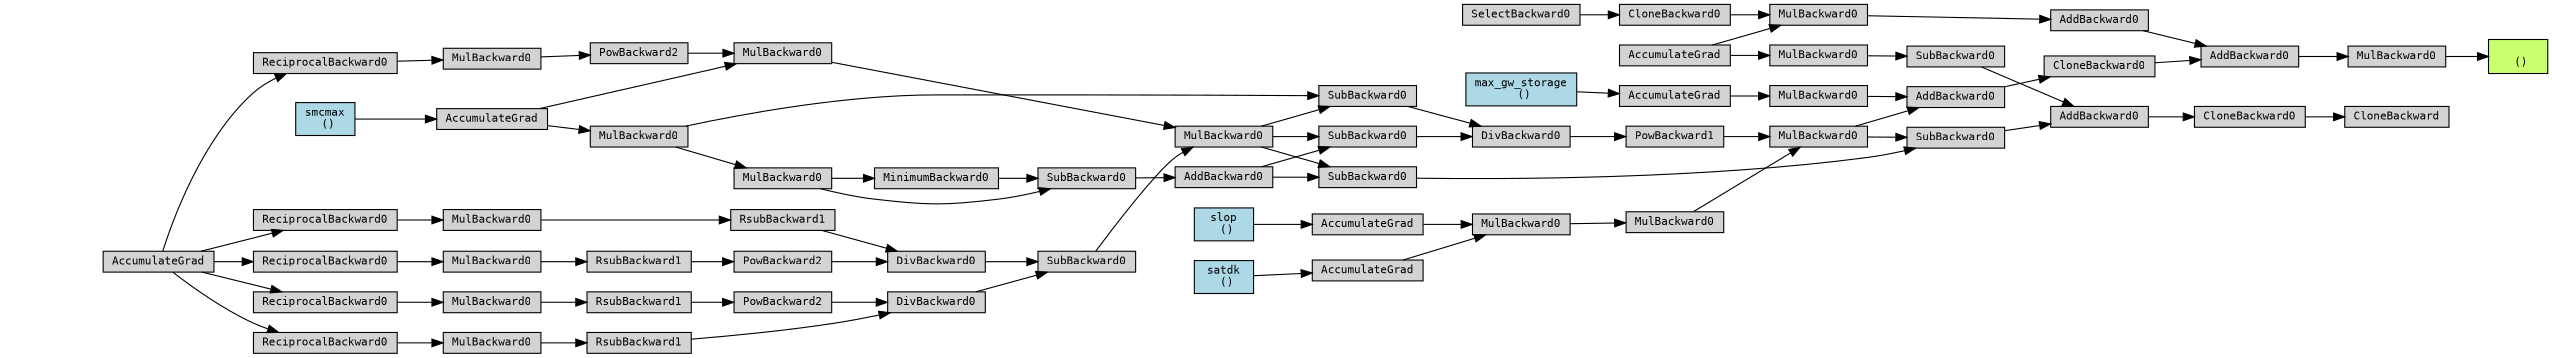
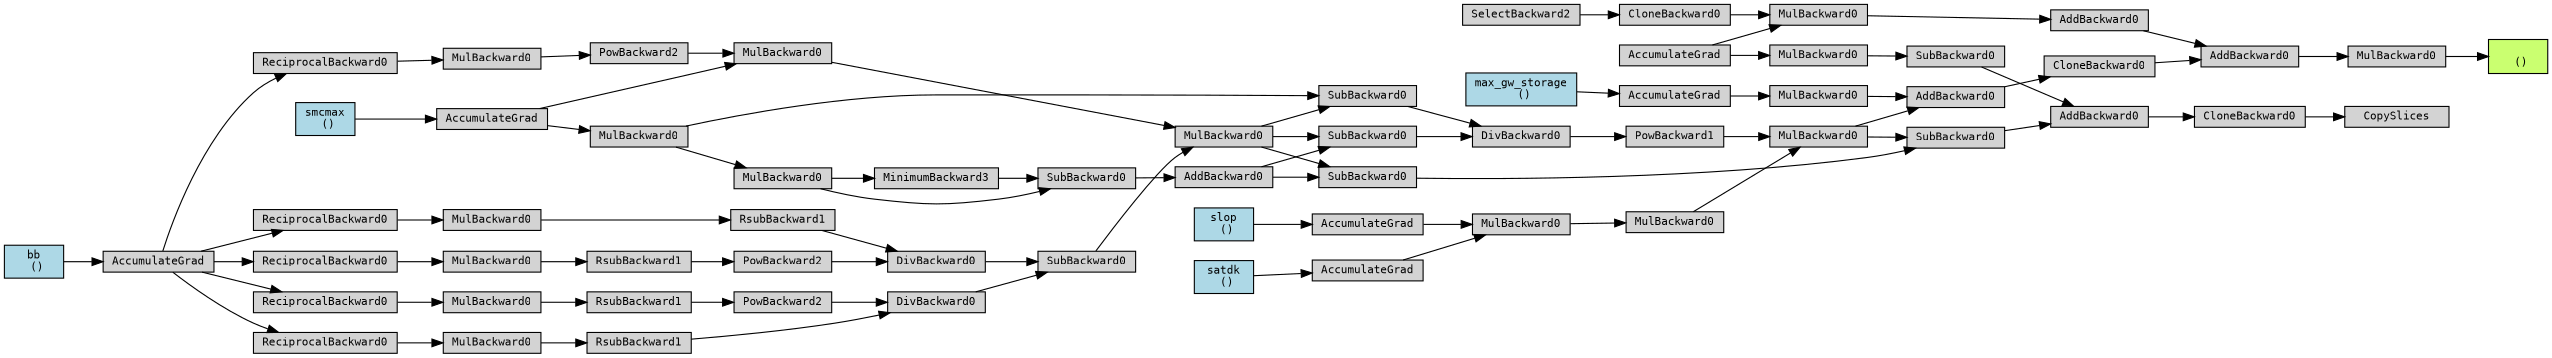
(1521, 15) -> (1521, 15)
(2397, 117) -> (2397, 117)
(936, 178) -> (936, 178)
none -> (34, 262)
